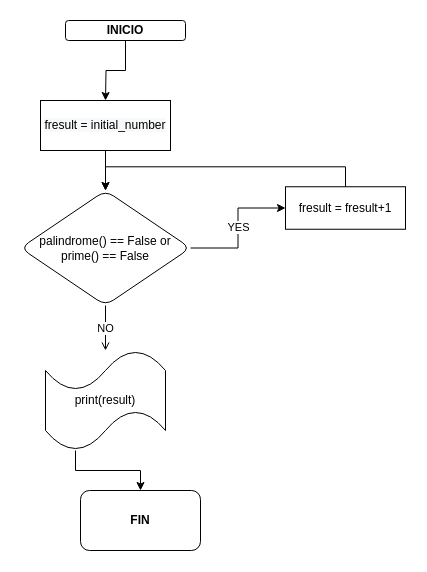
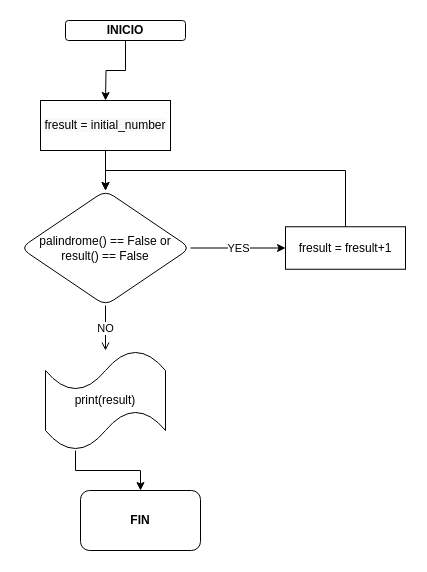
(346, 208) -> (346, 248)
(106, 249) -> (106, 249)
